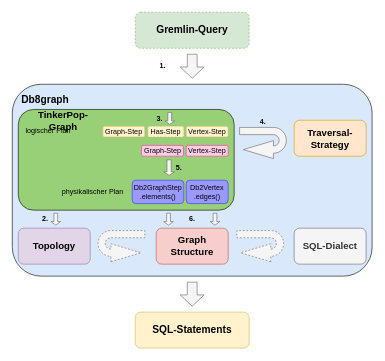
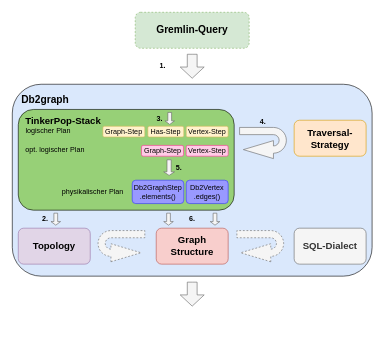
(45, 100) -> (45, 100)
(63, 120) -> (63, 120)
(166, 132) -> (166, 132)
none -> (57, 150)
(192, 330) -> none
